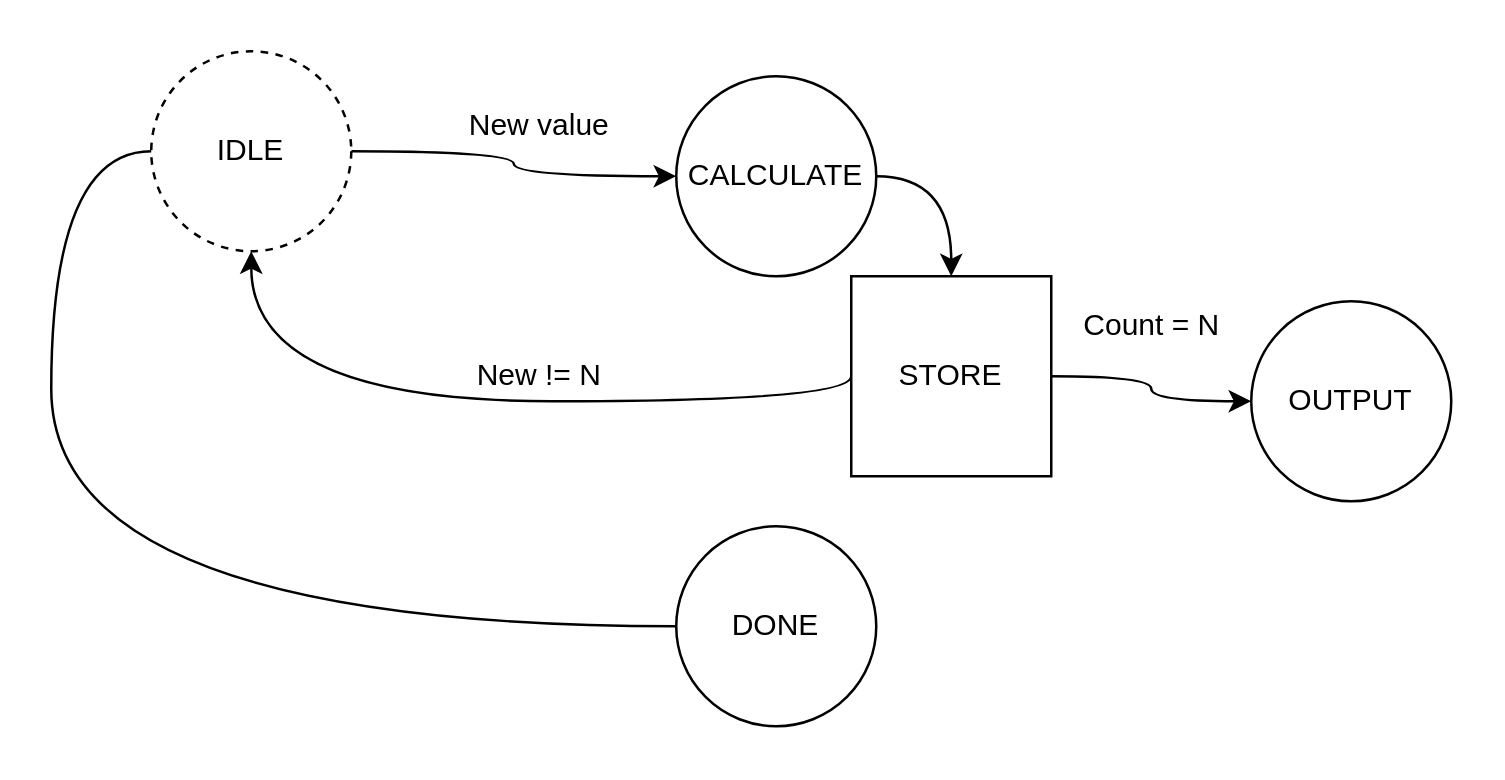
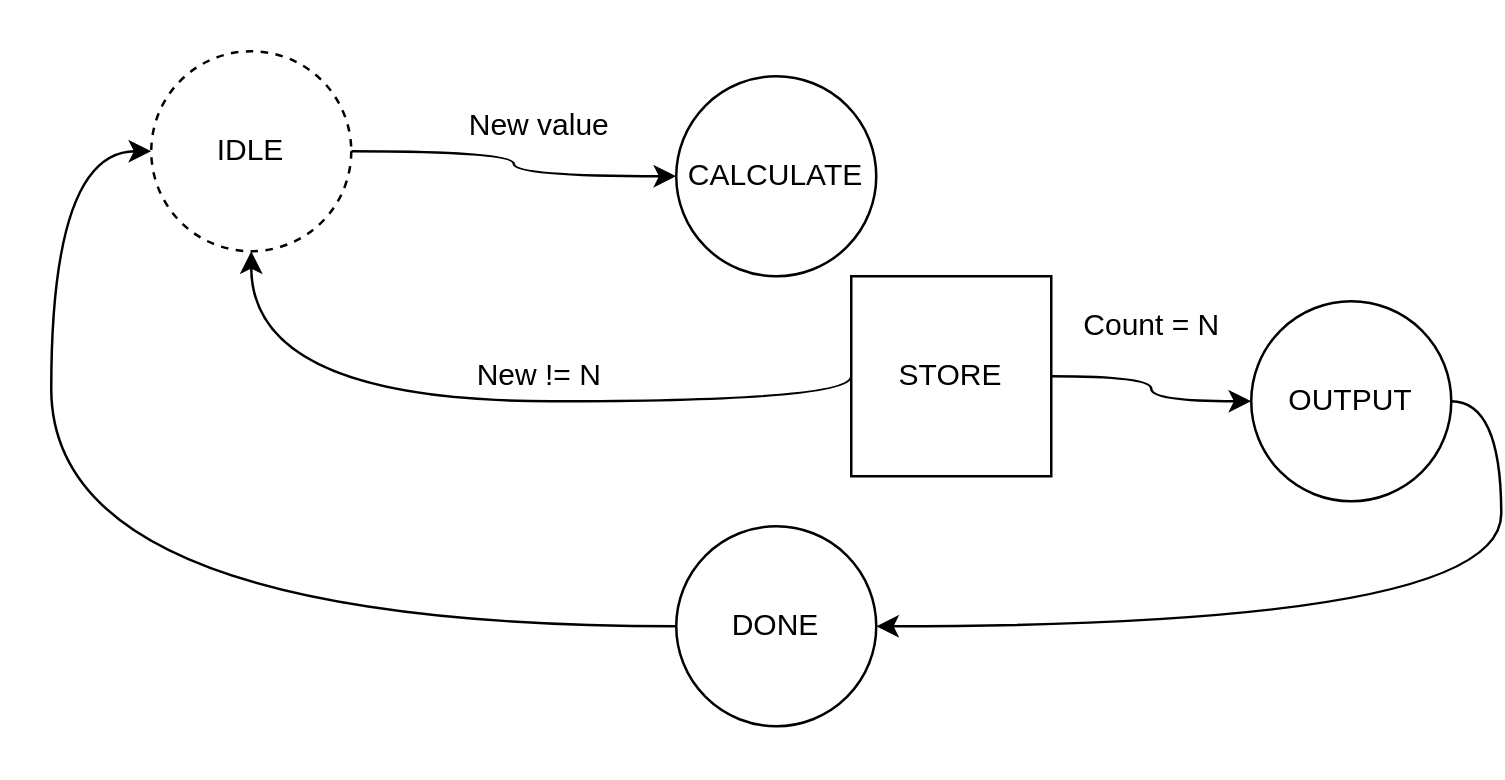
(934, 199) -> none
(76, 213) -> (70, 217)
none -> (1280, 608)
